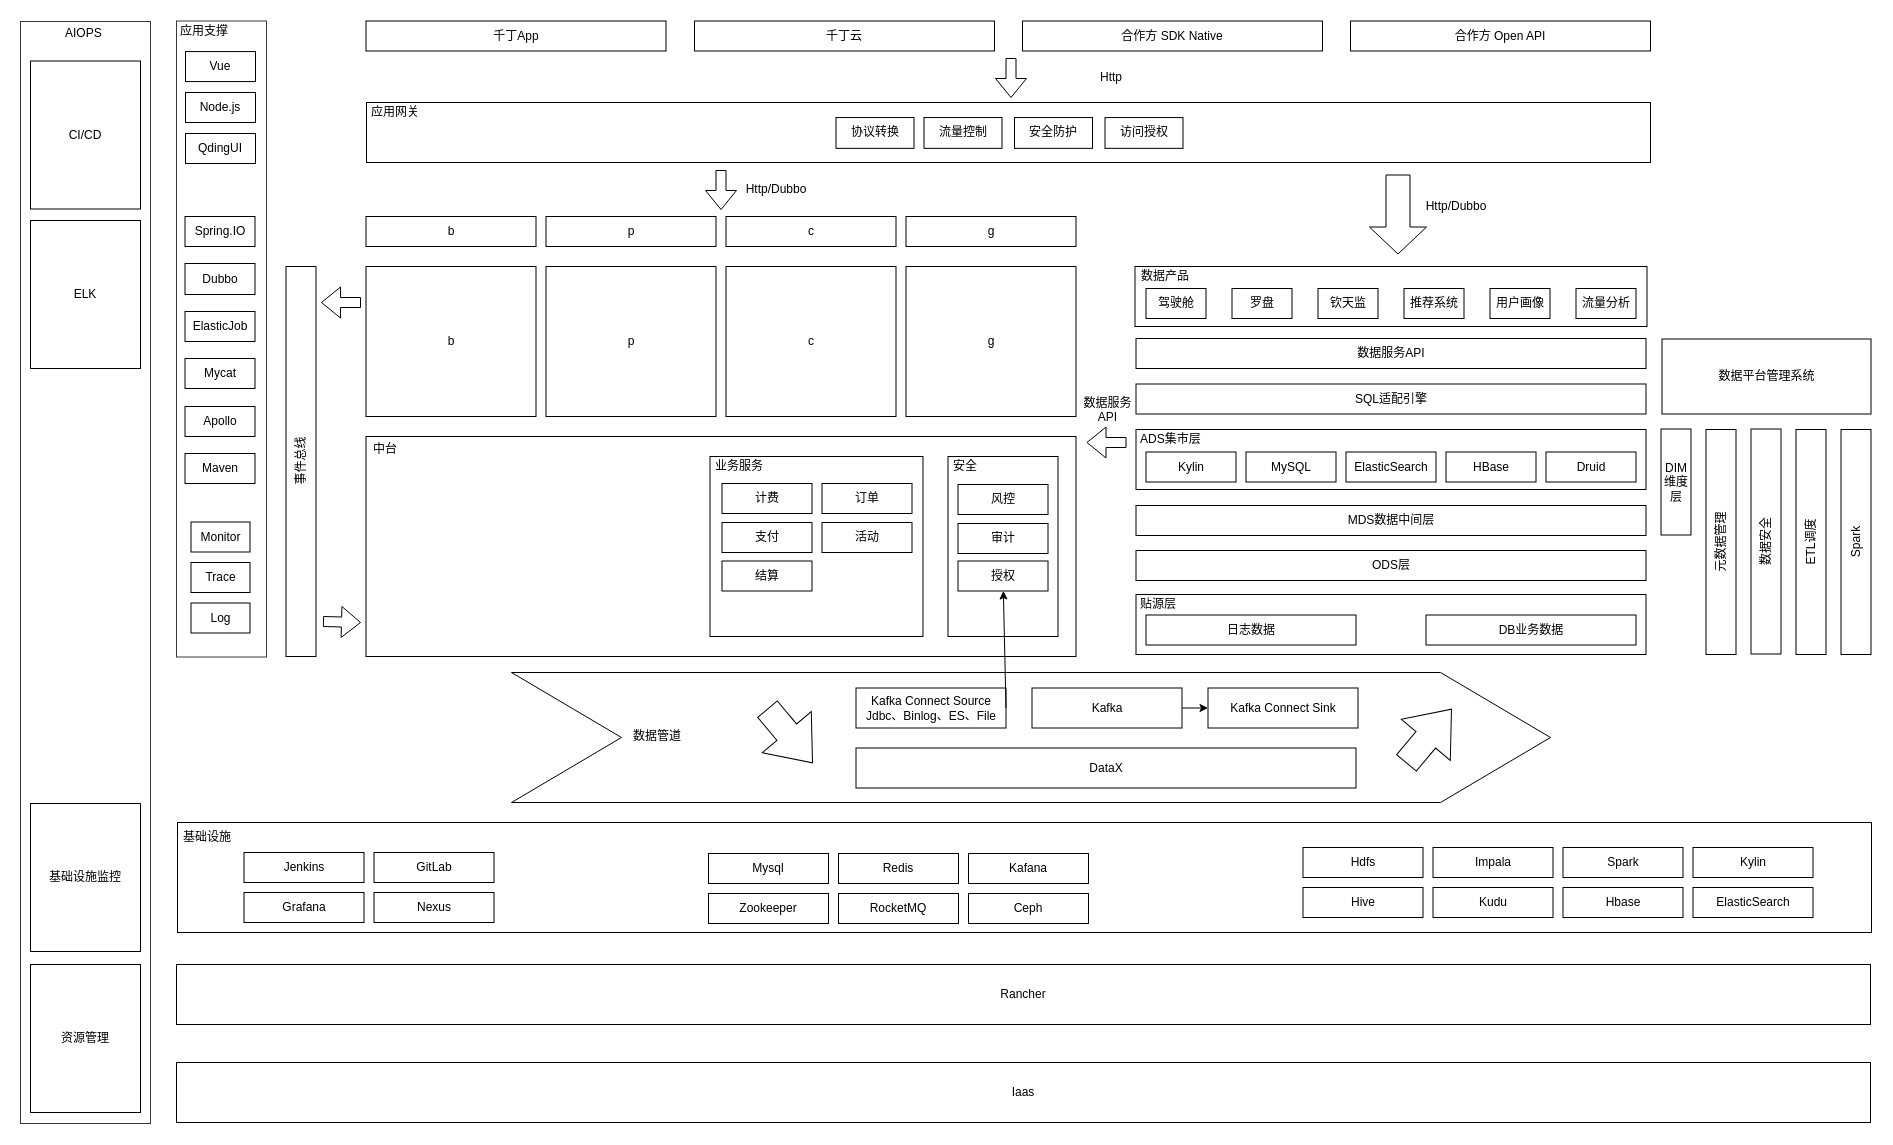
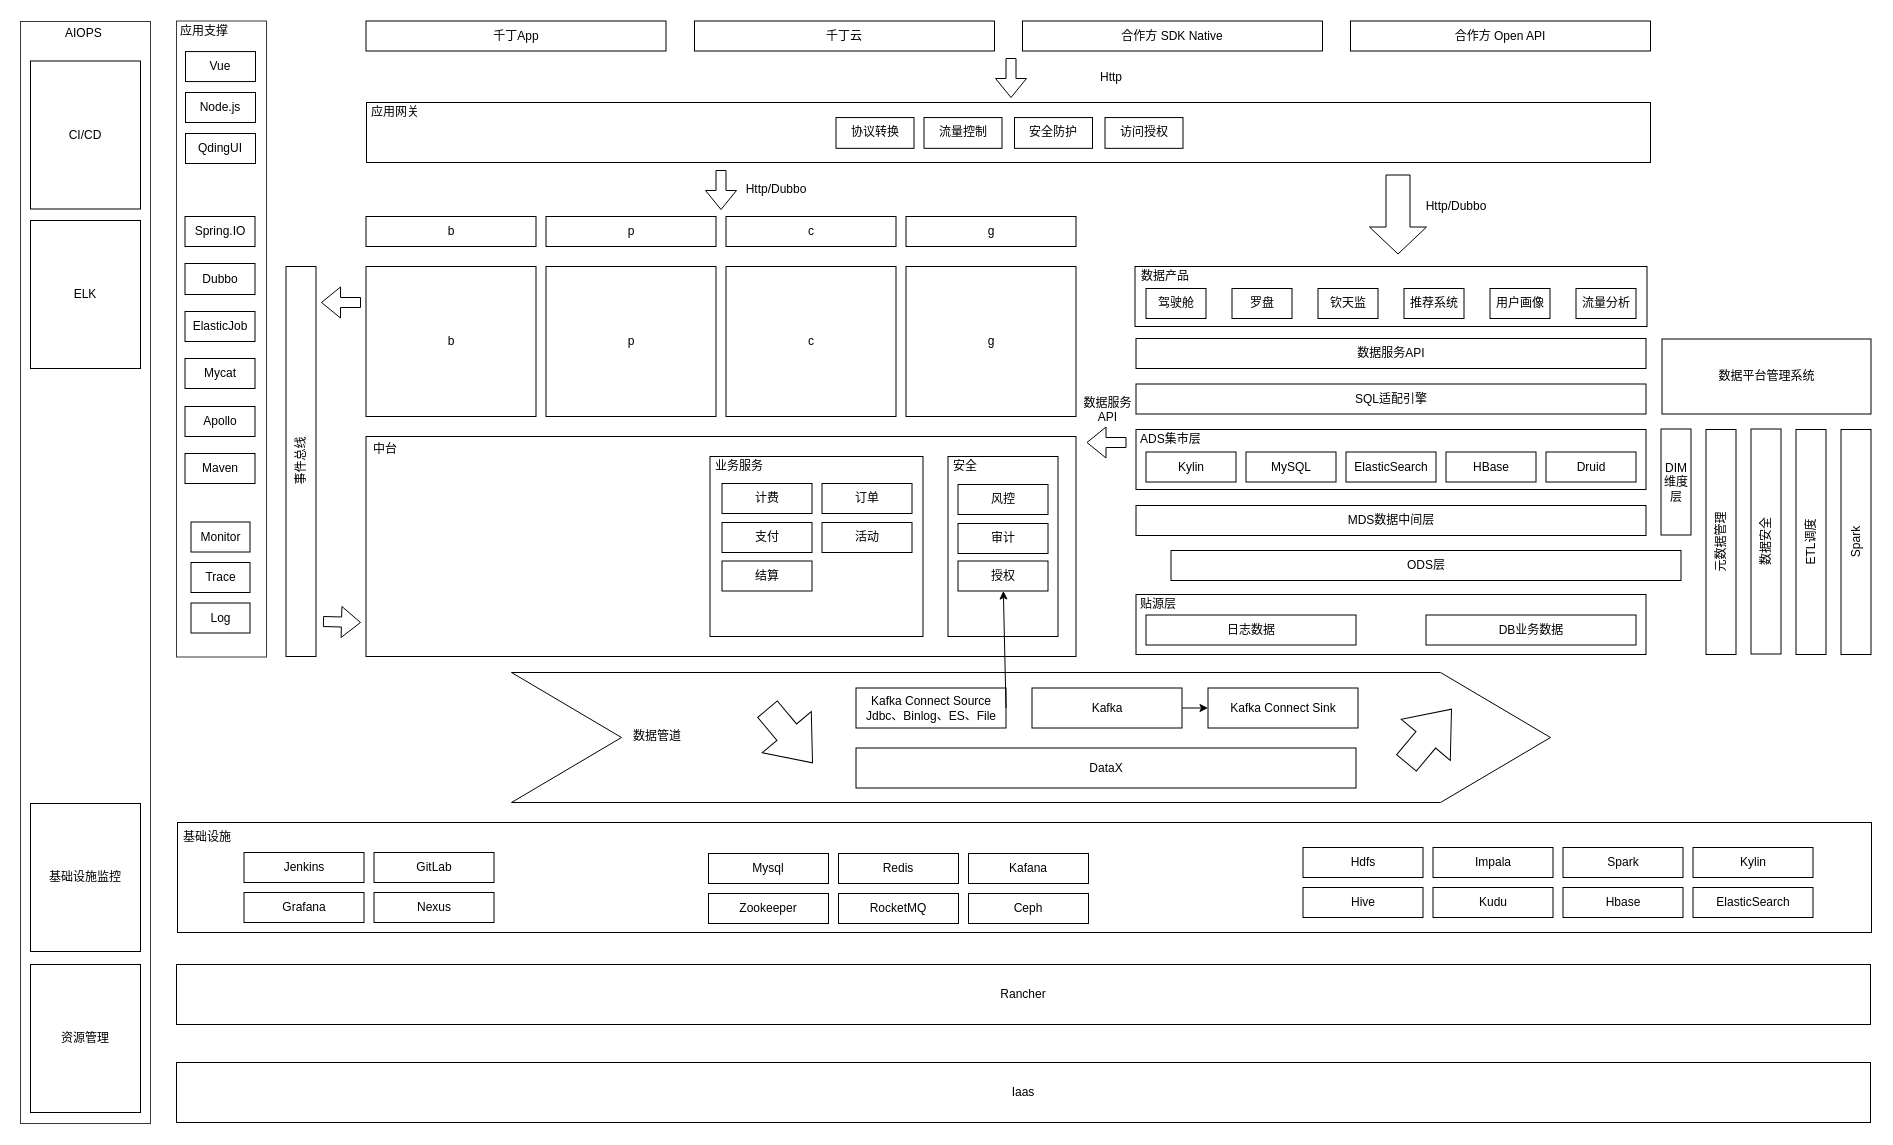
(1391, 566) -> (1426, 566)
